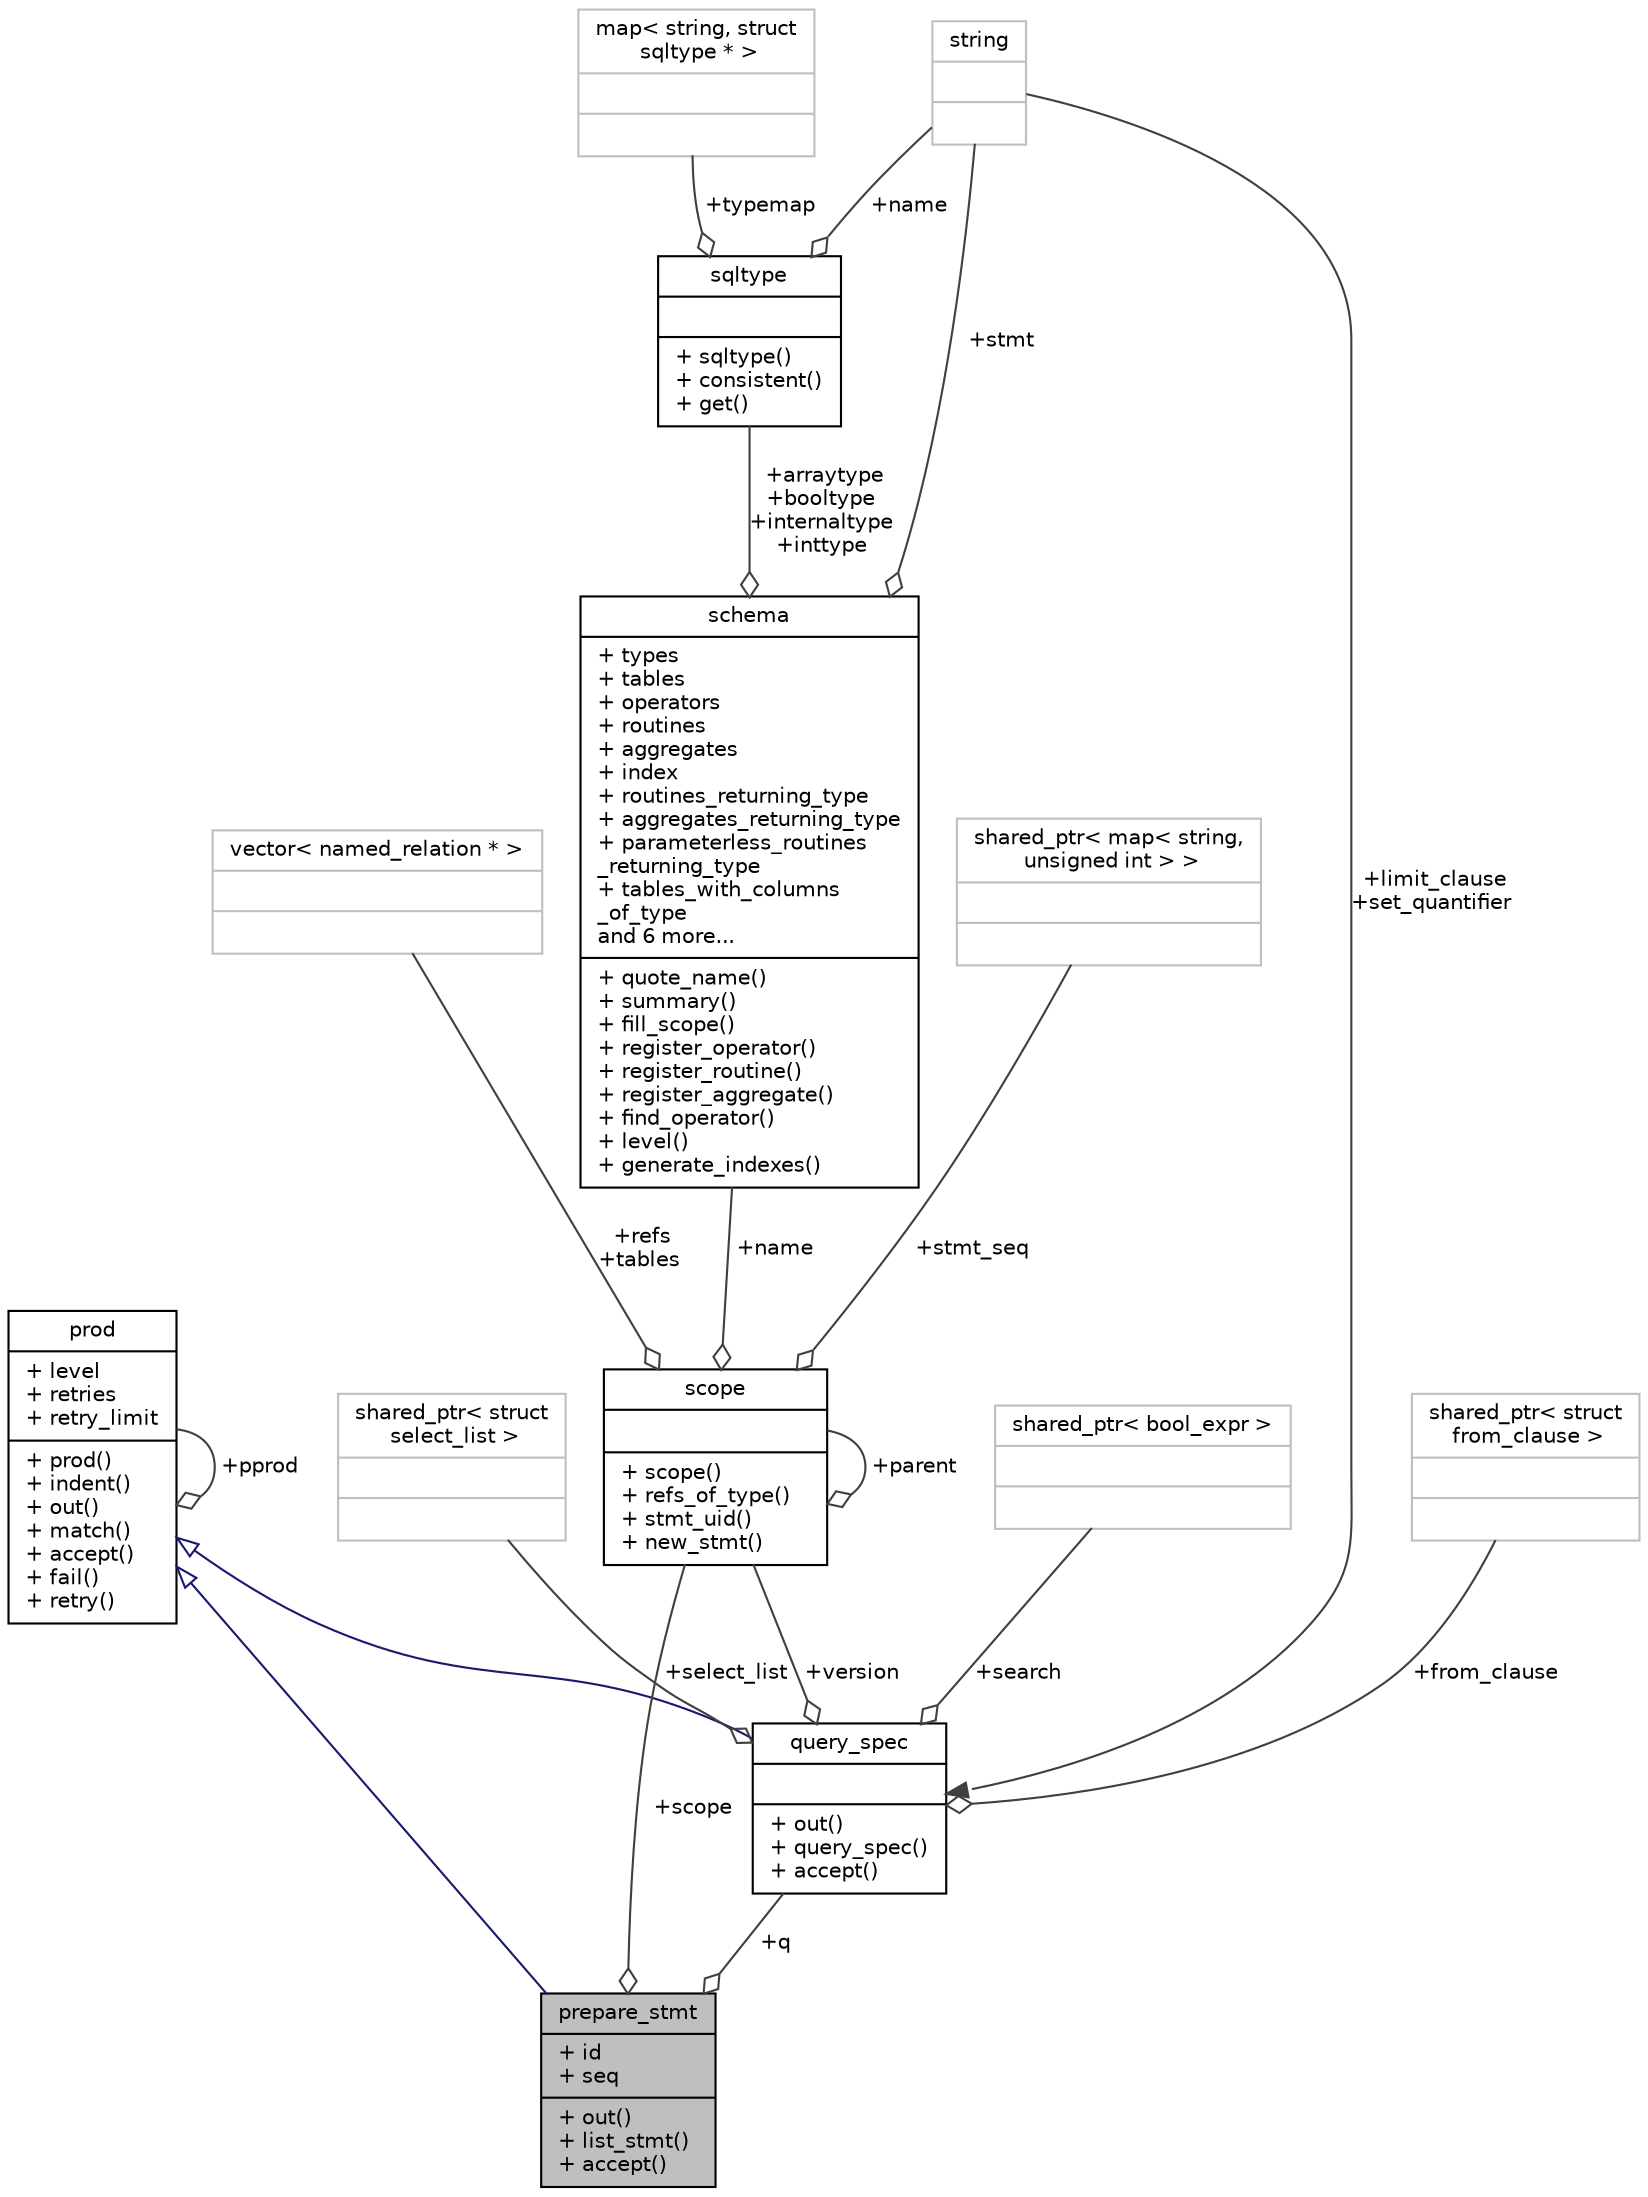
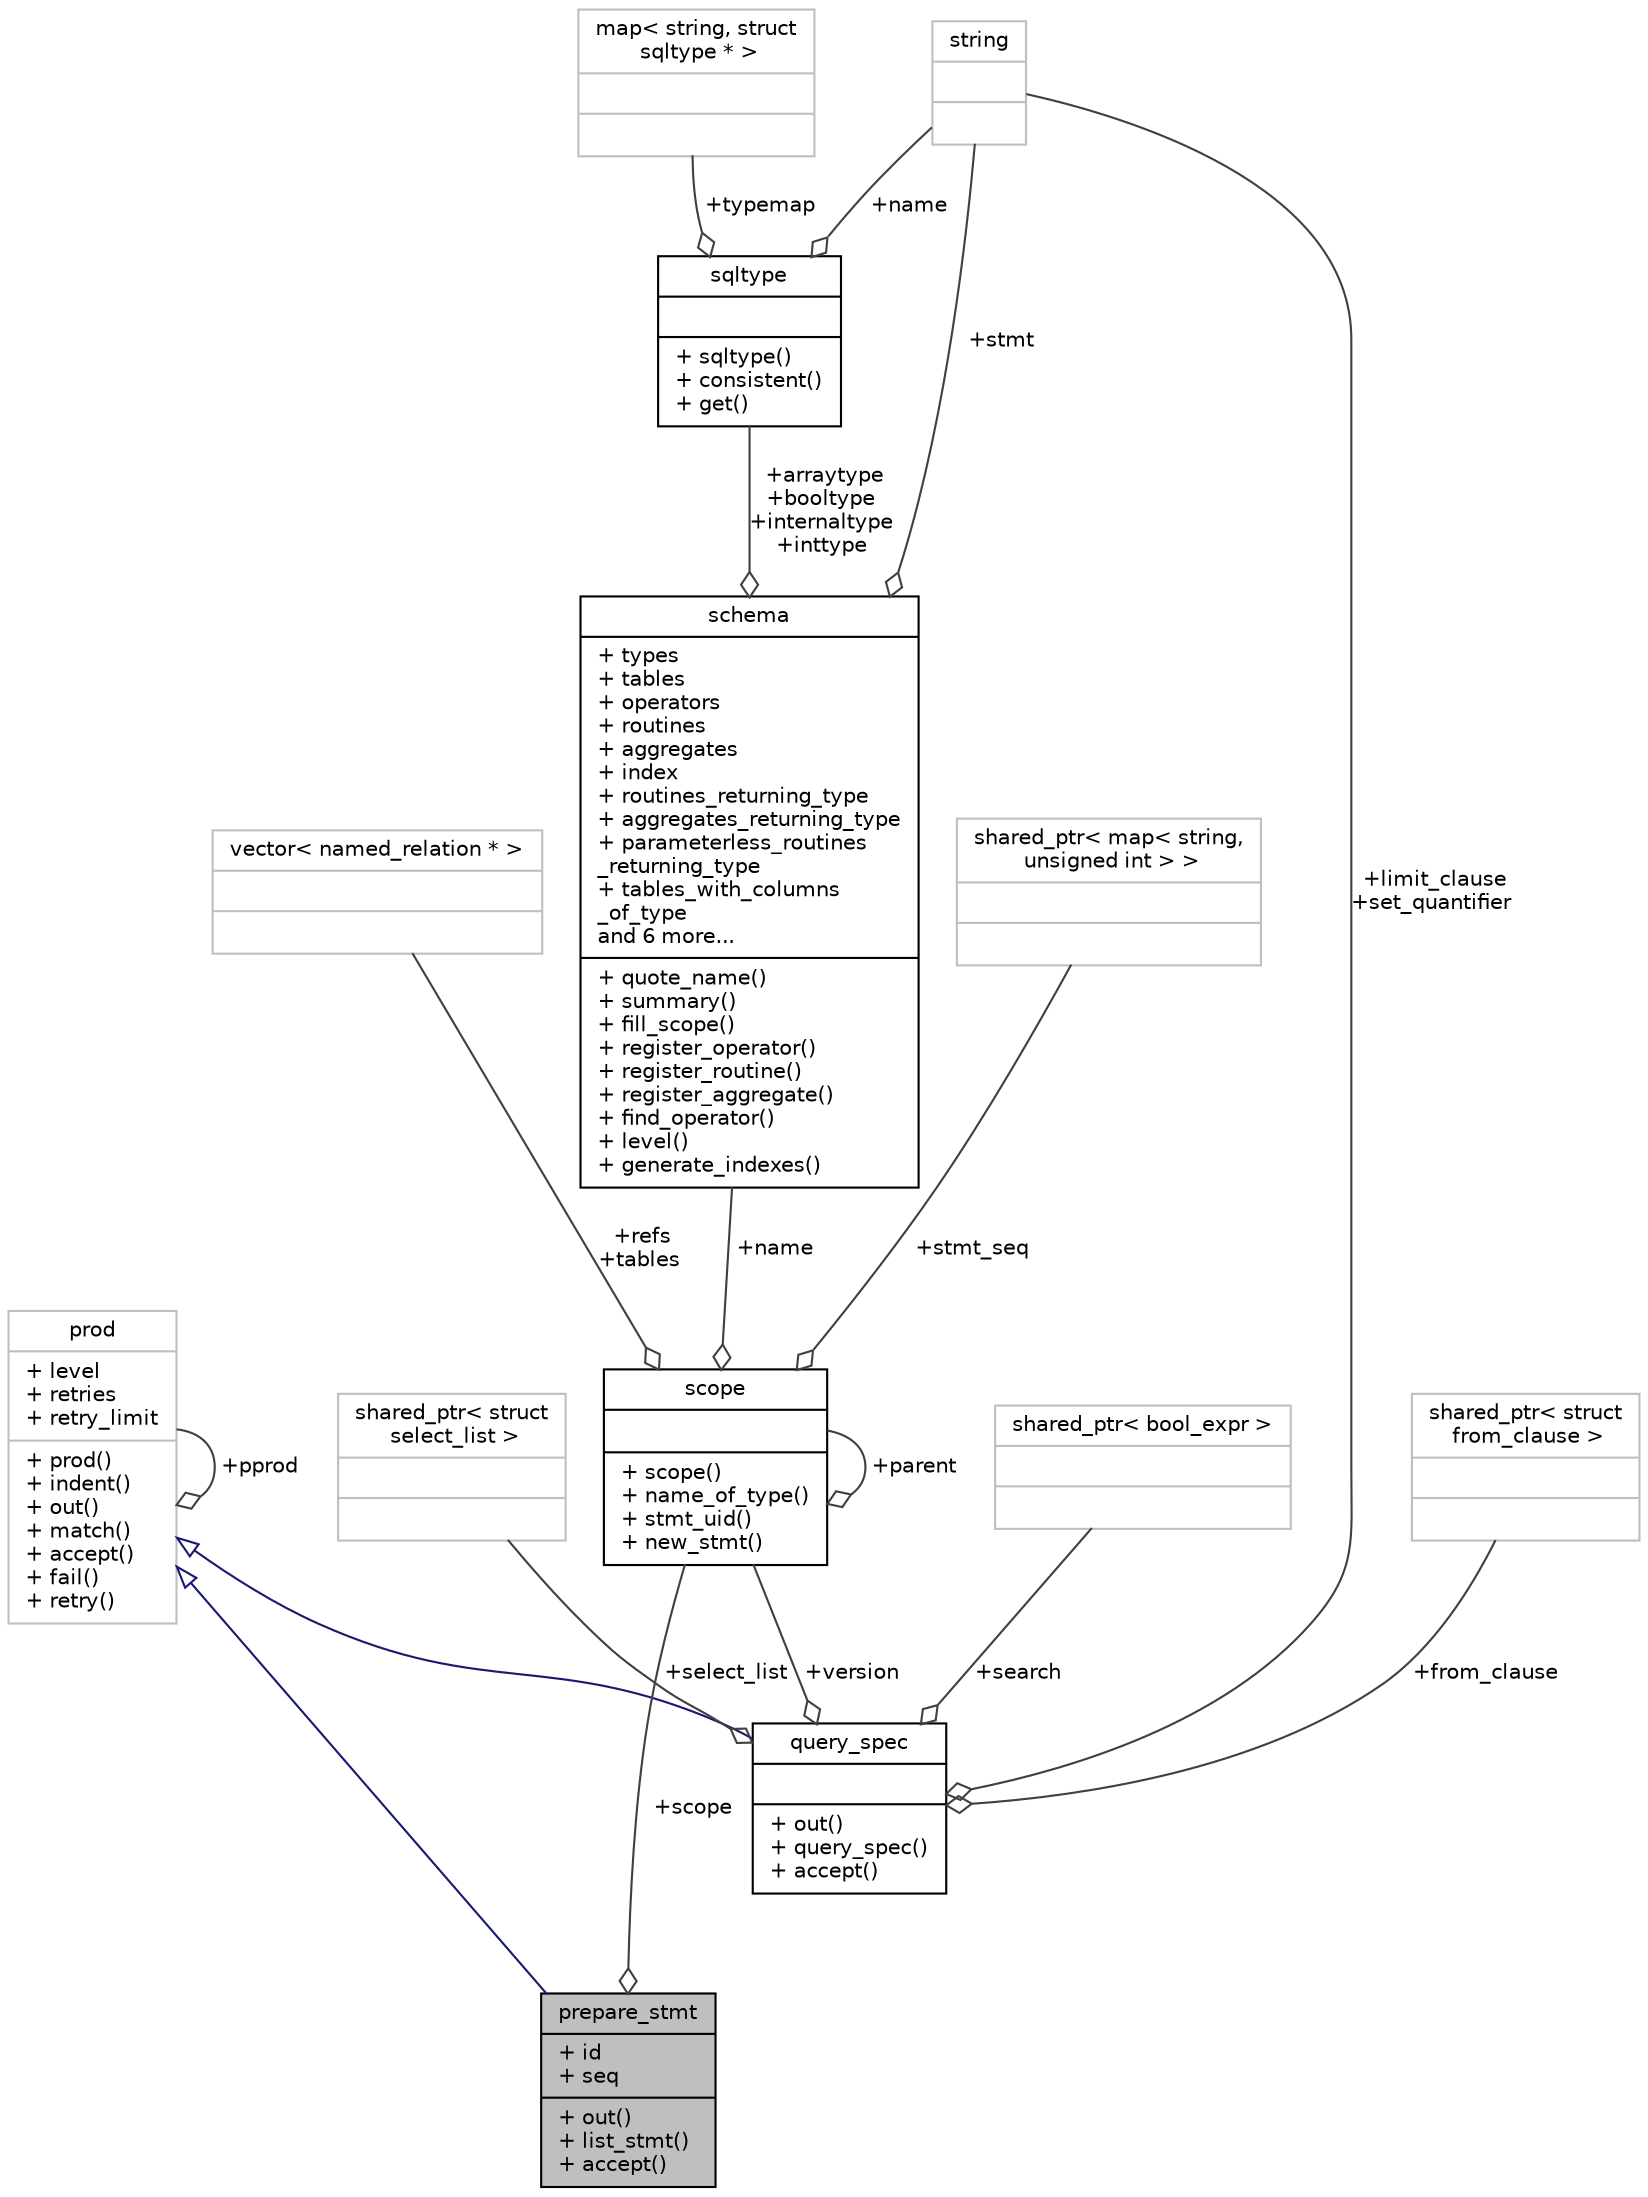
(1351, 960) -> (1351, 960)
(92, 1467) -> (92, 1467)
(706, 1496) -> (716, 1496)
(752, 1933) -> none
